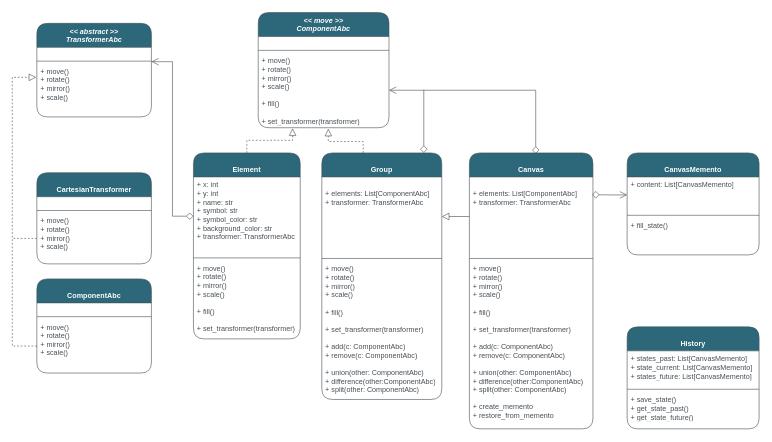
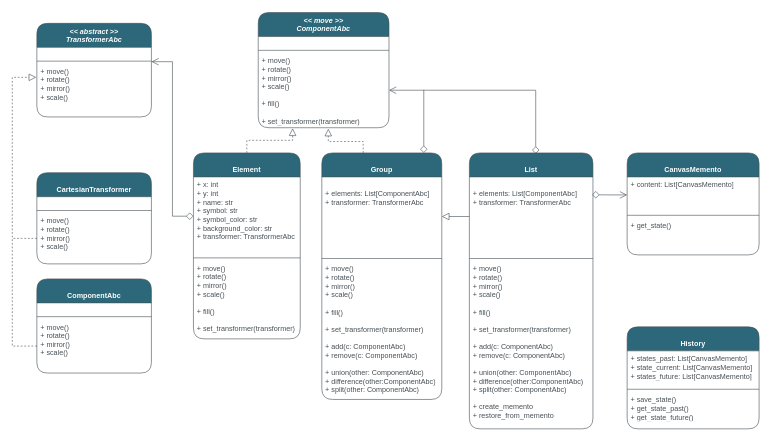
(531, 161) -> (531, 161)
(655, 226) -> (656, 226)
